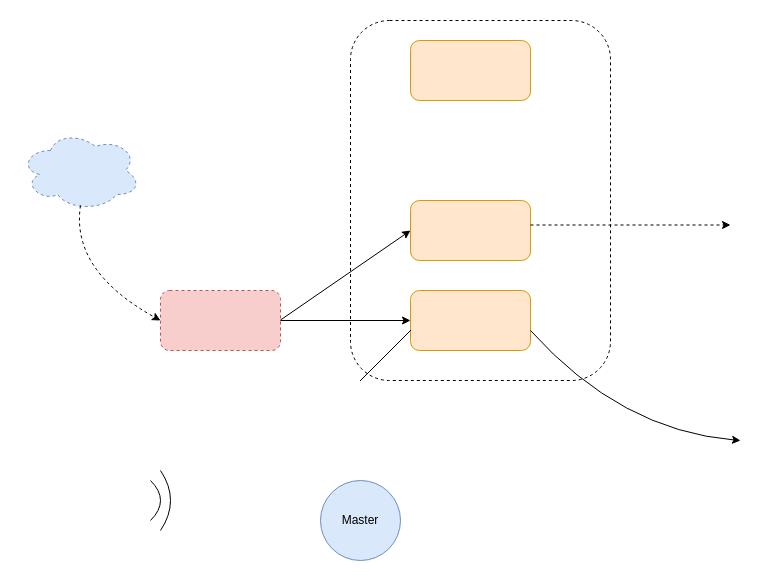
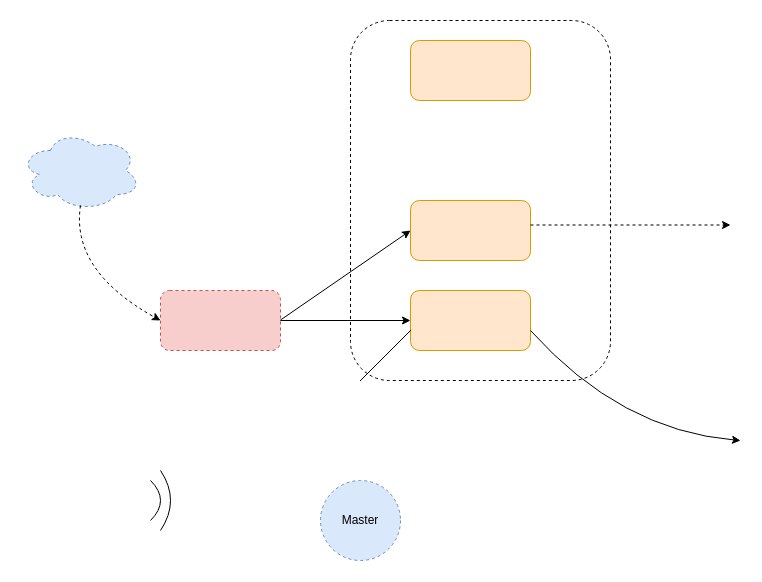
(361, 521) -> (361, 521)
